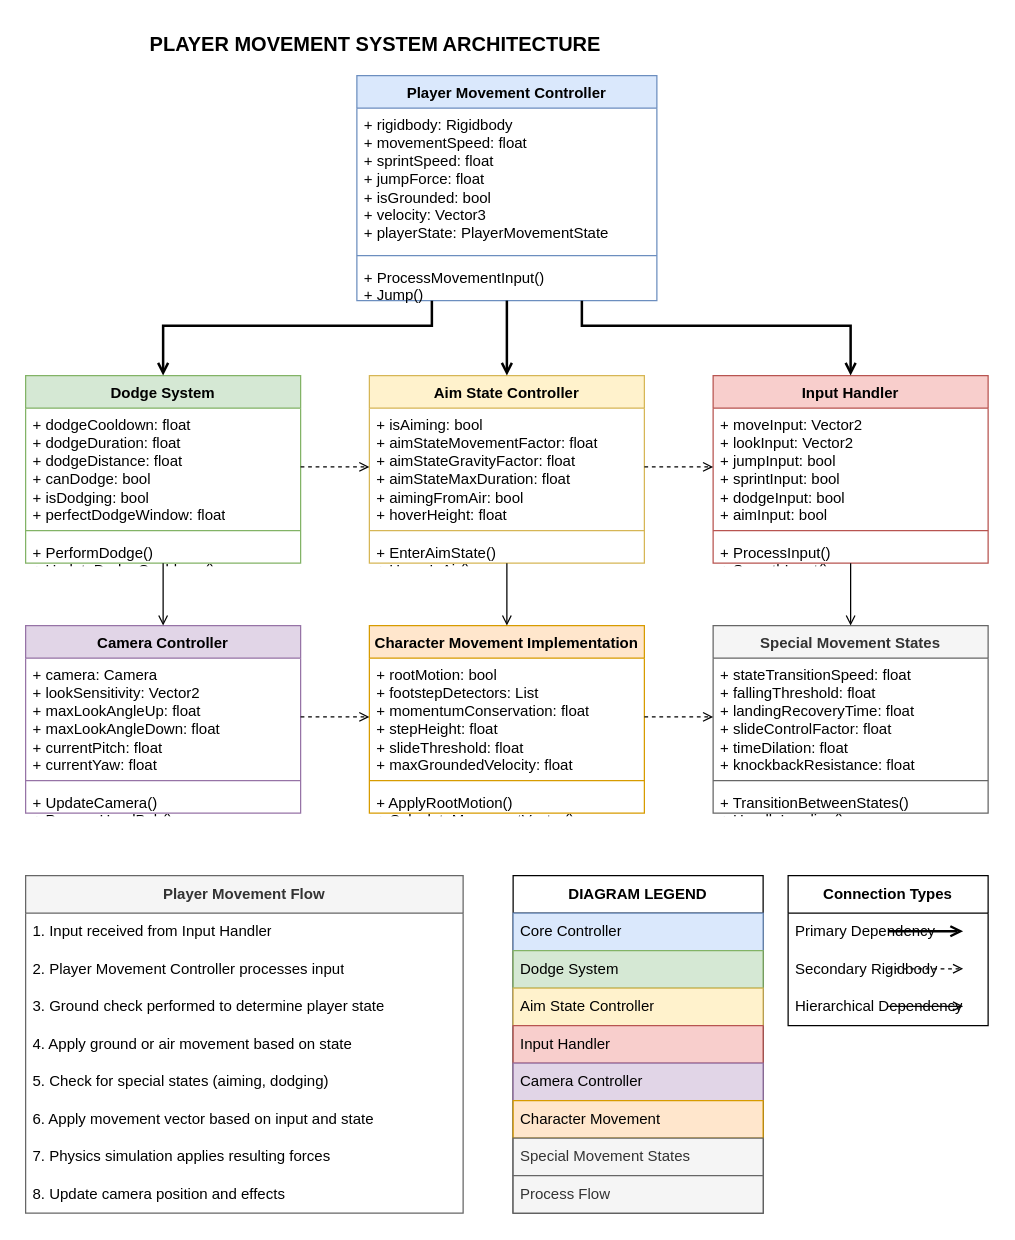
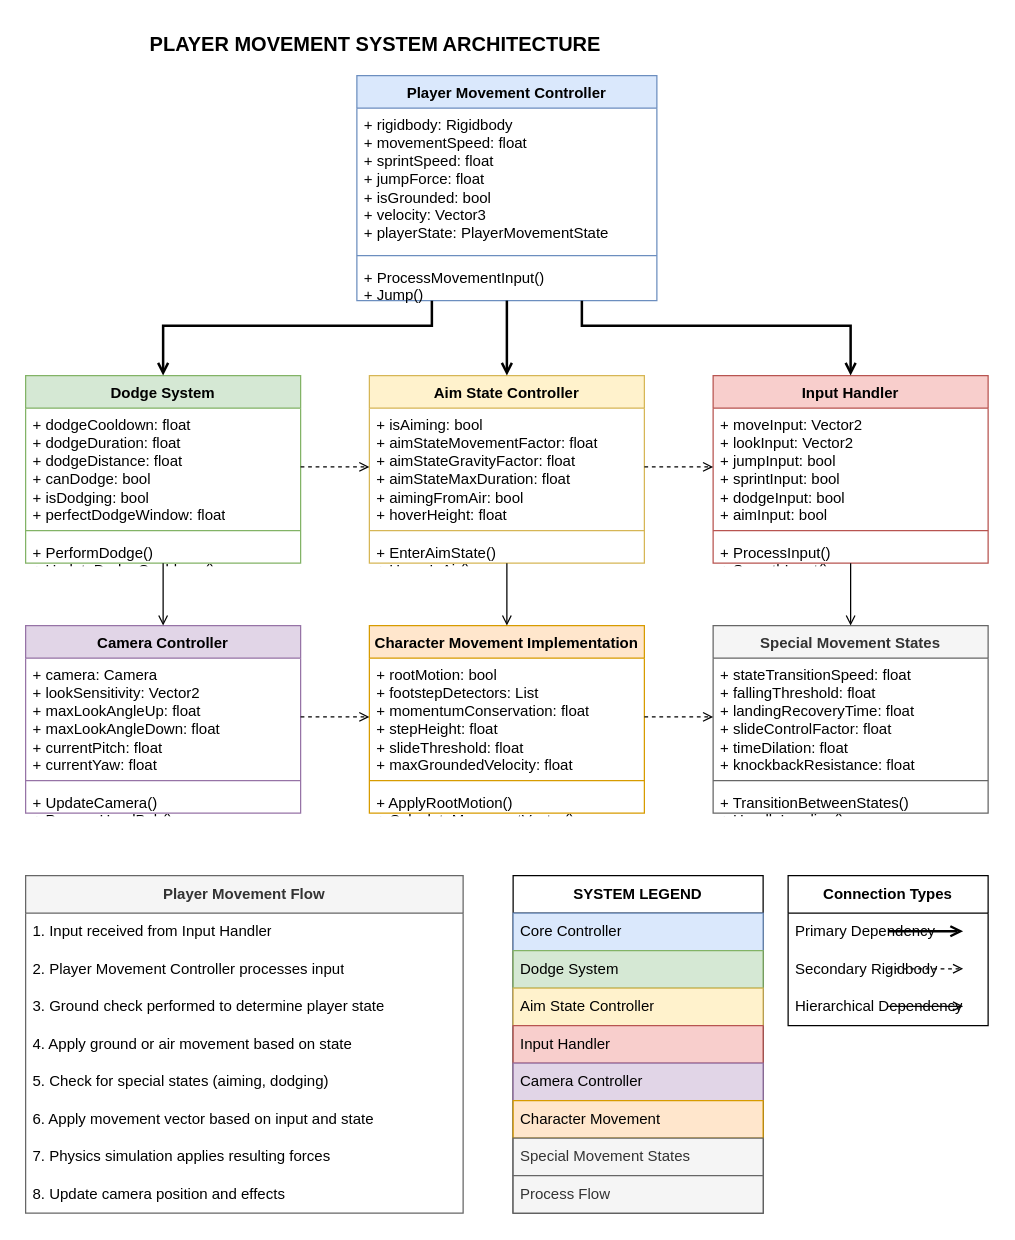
(638, 894) -> (638, 894)
